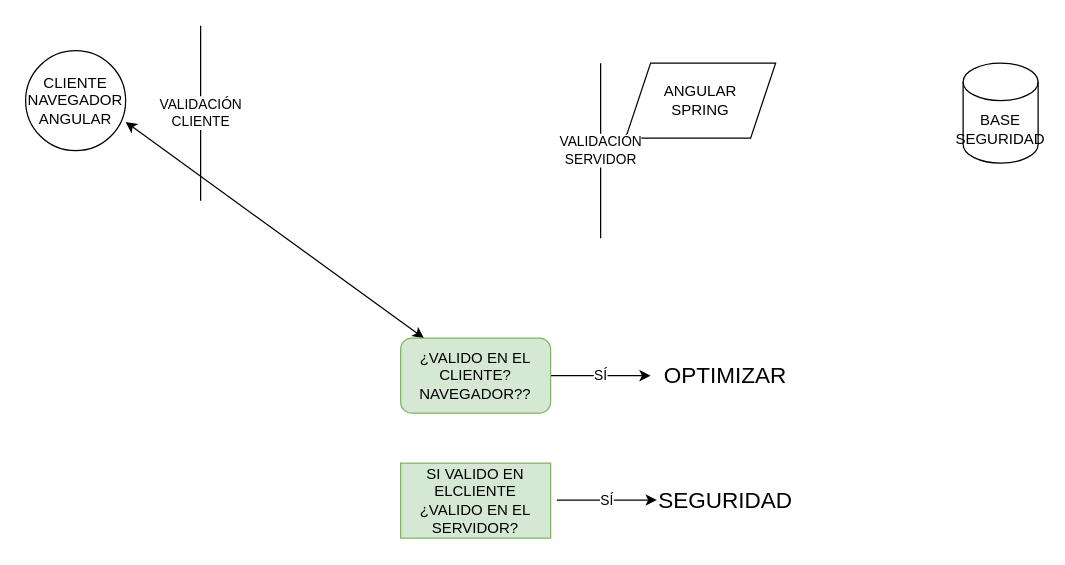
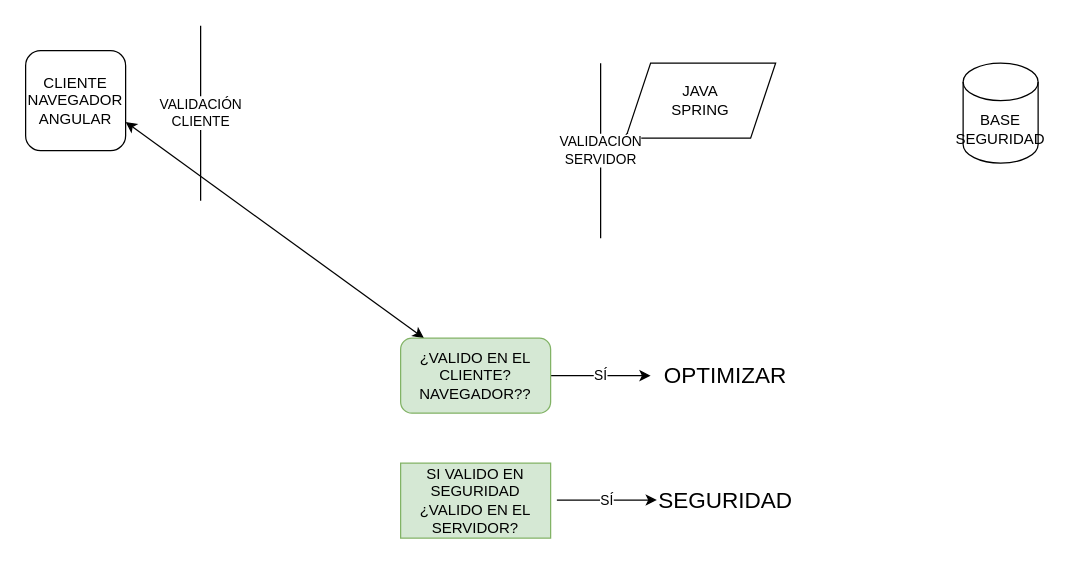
(76, 101) -> (76, 101)
(701, 101) -> (701, 101)
(476, 501) -> (476, 501)
